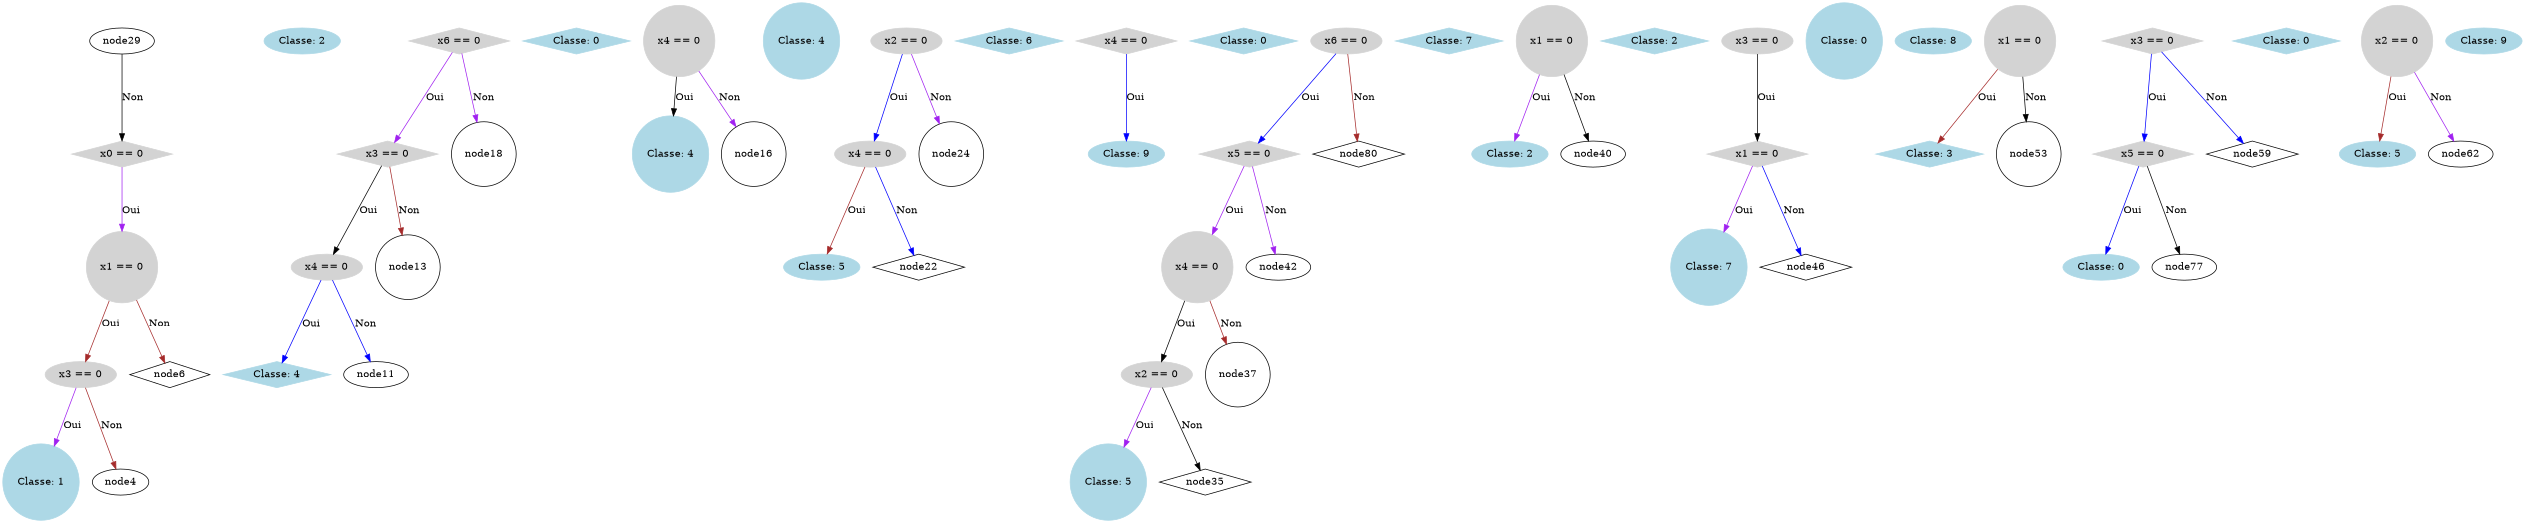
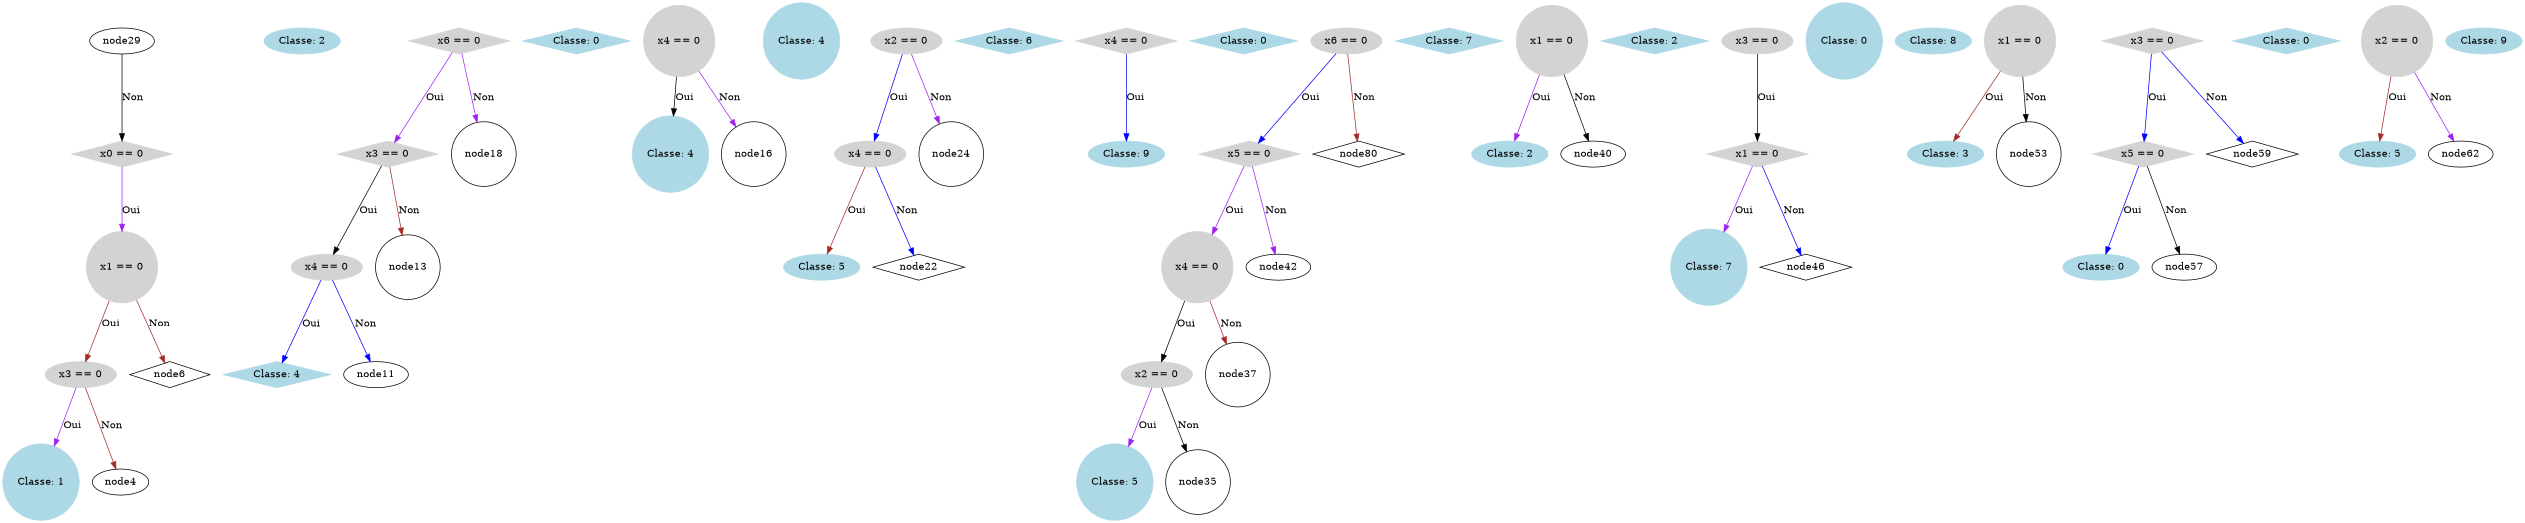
(1930, 154) -> (1946, 154)
(2184, 267) -> (2184, 267)
(1205, 482) -> (1198, 482)
